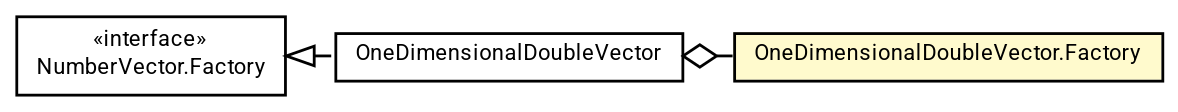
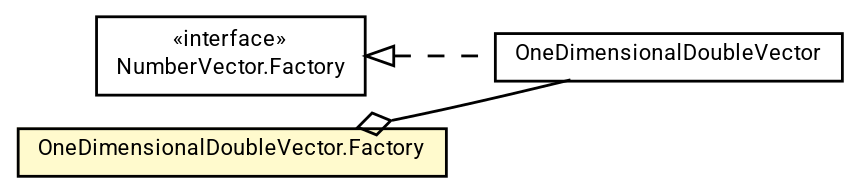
(725, 56) -> (481, 101)
